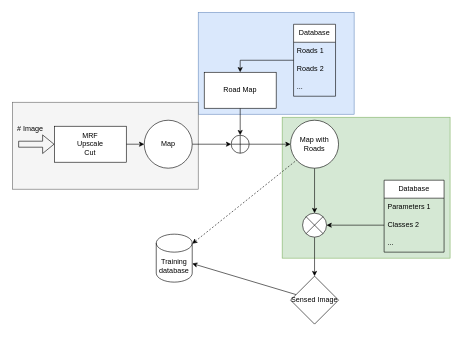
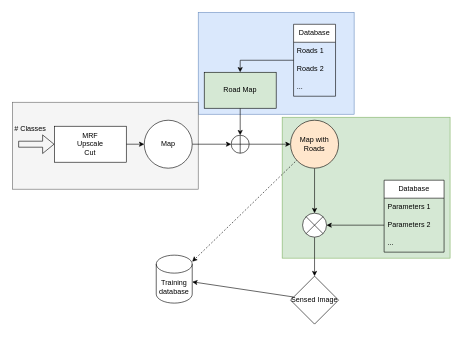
(240, 90) -> (240, 90)
(30, 129) -> (30, 129)
(315, 144) -> (315, 144)
(404, 225) -> (411, 225)
(174, 258) -> (174, 279)
